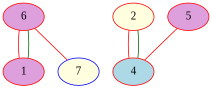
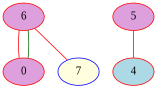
(133, 17) -> none
(24, 72) -> (24, 72)
